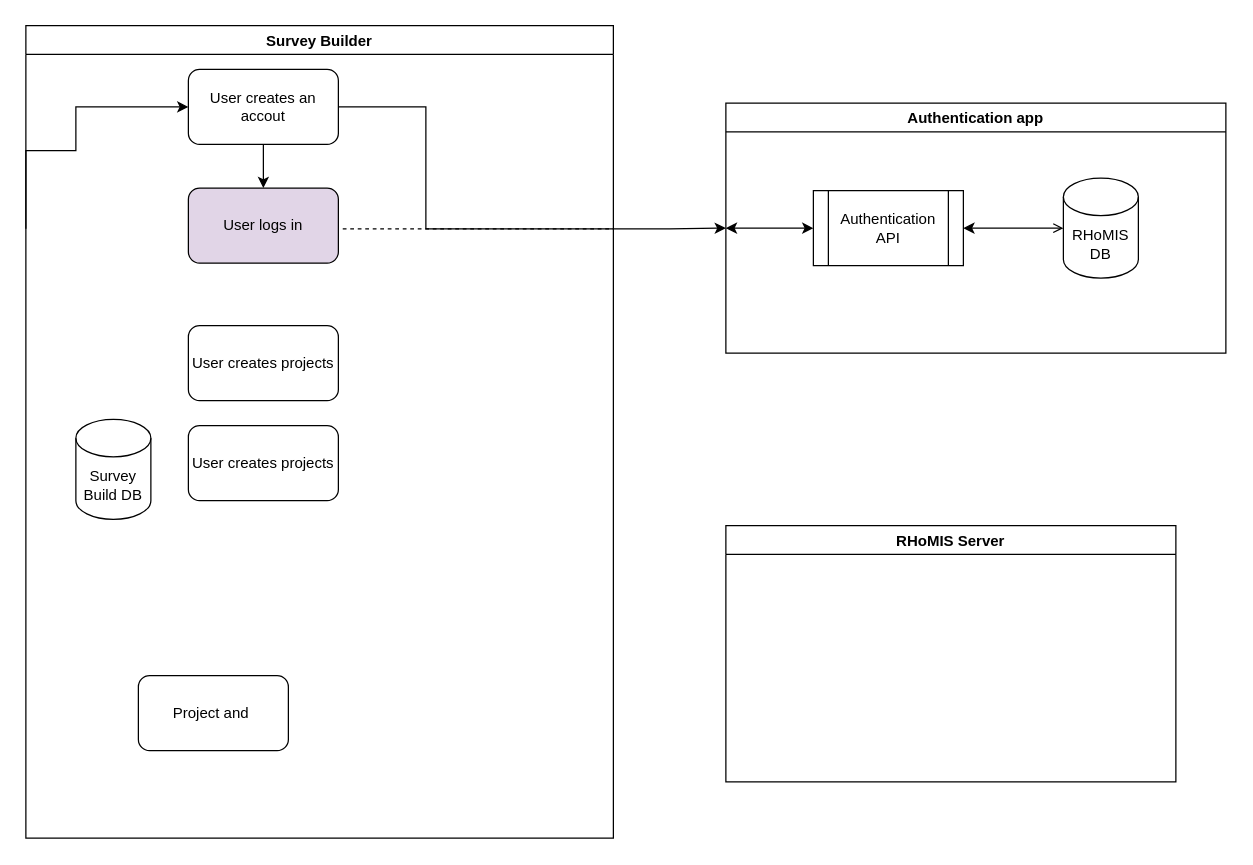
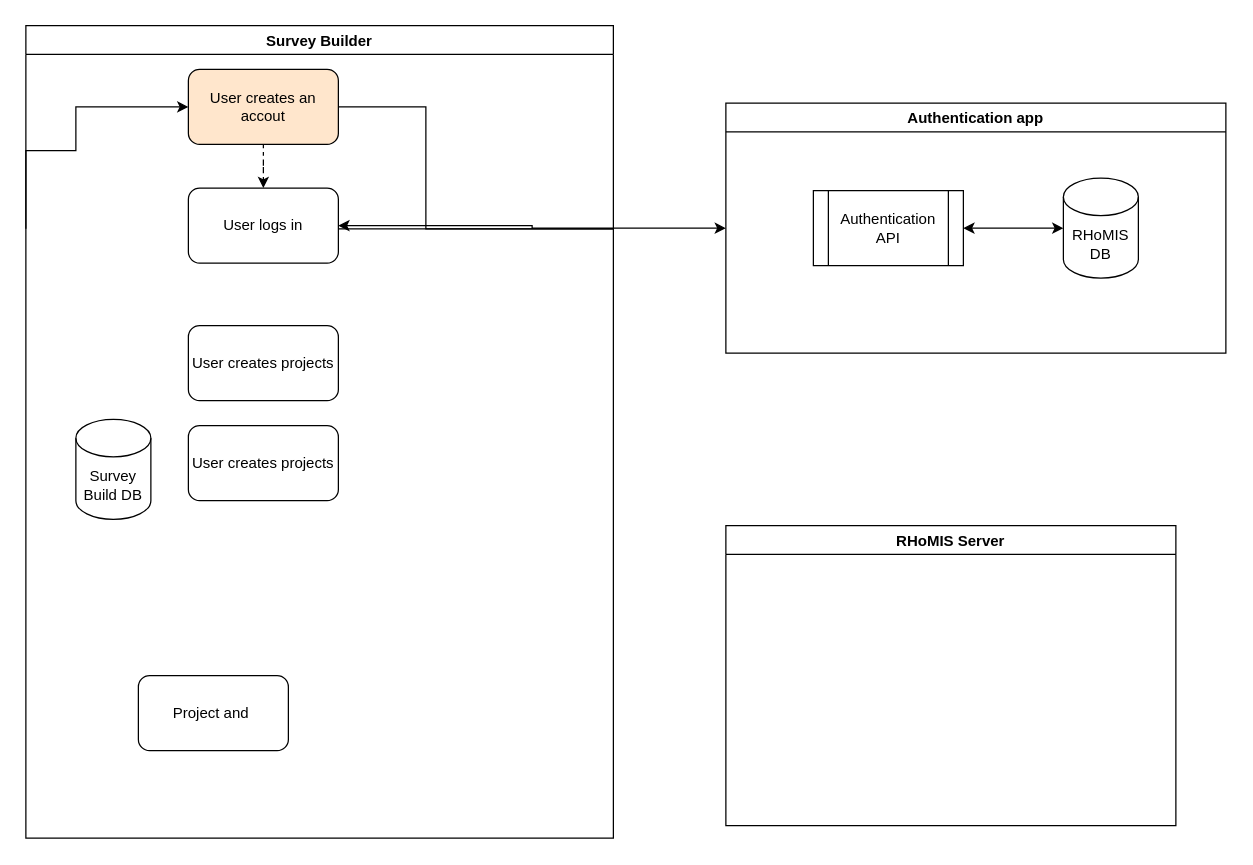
(263, 107) -> (263, 107)
(263, 168) -> (263, 168)
(263, 226) -> (263, 226)
(718, 228) -> none
(769, 228) -> (439, 226)
(1055, 228) -> (1053, 228)
(379, 229) -> (379, 229)
(951, 654) -> (951, 676)
